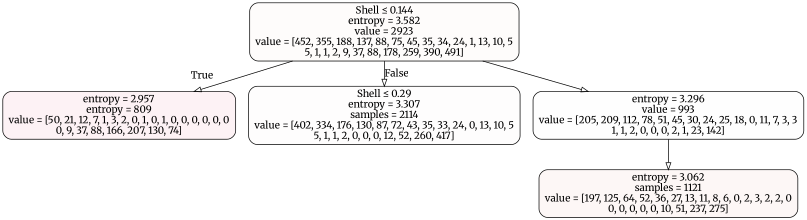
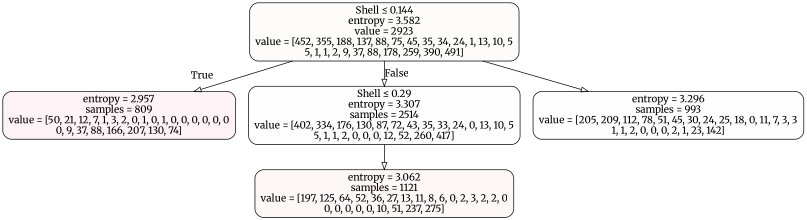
(119, 110) -> (119, 110)
(668, 110) -> (668, 110)
(384, 115) -> (384, 115)
(668, 151) -> (384, 154)
